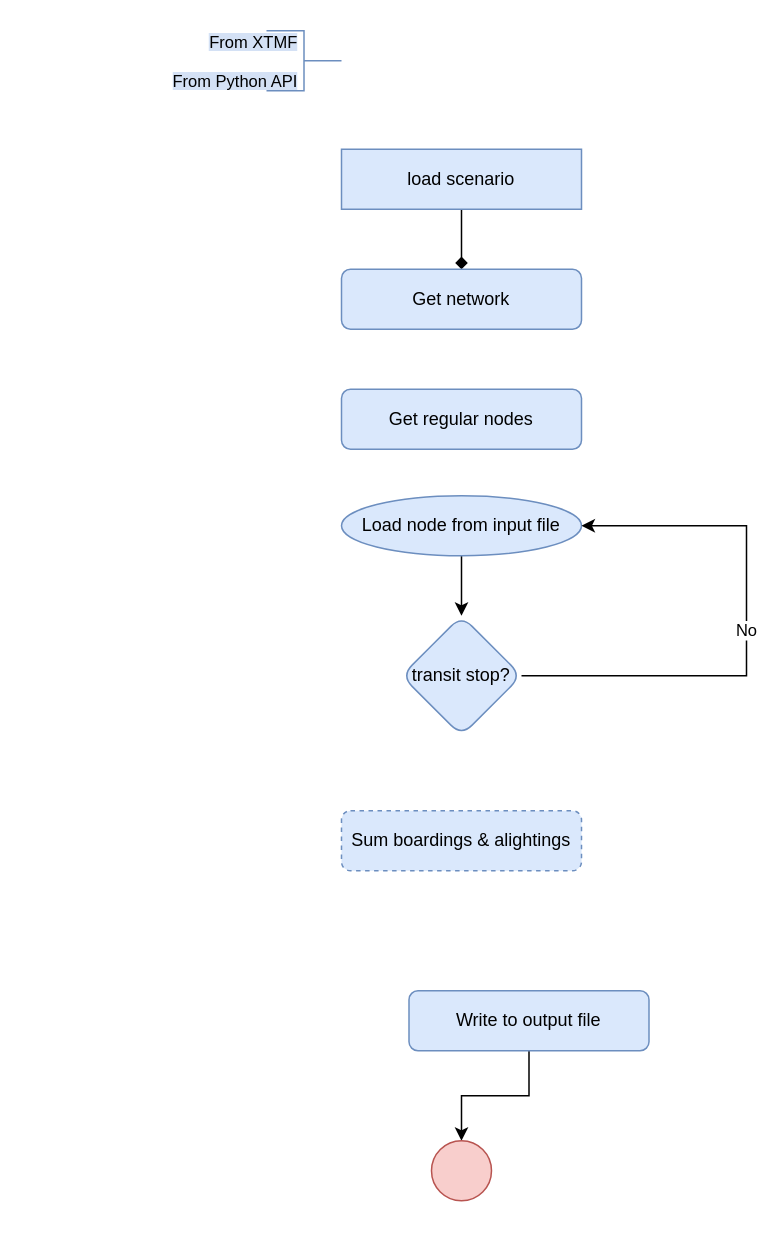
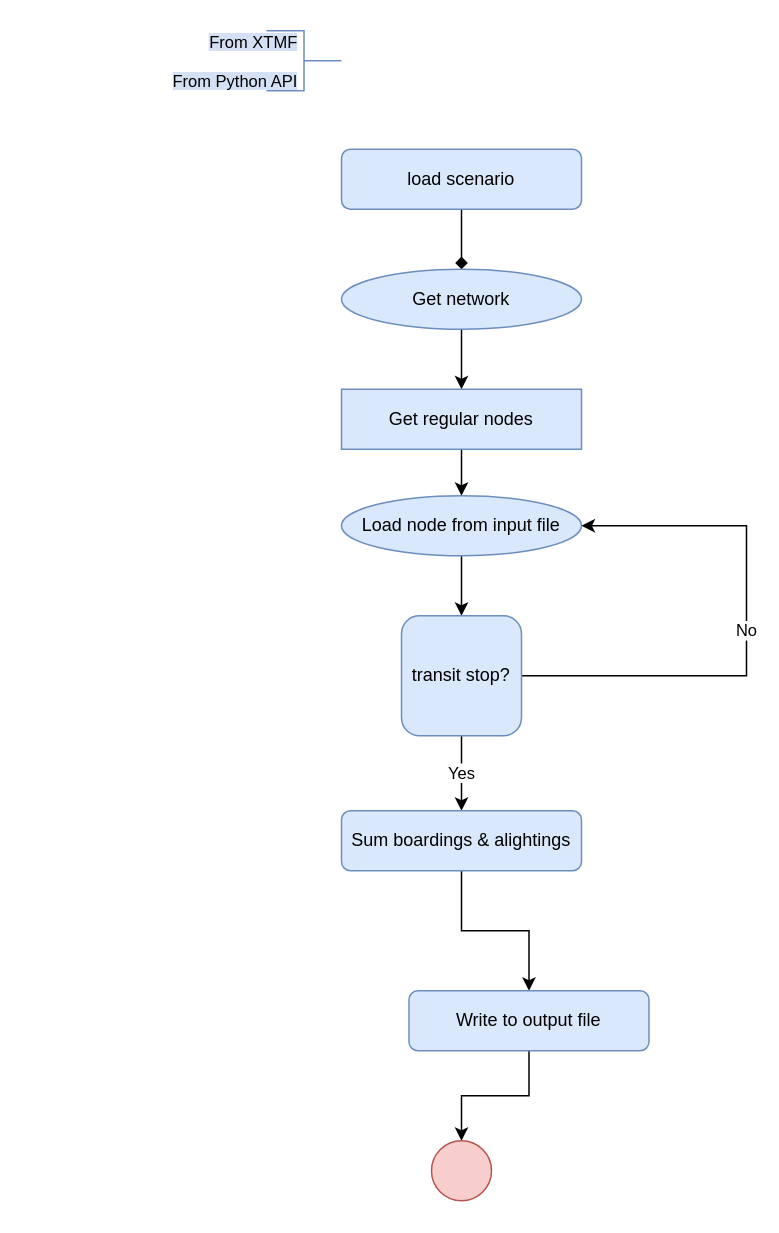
(461, 179) -> (461, 179)
(461, 299) -> (461, 299)
none -> (461, 354)
(461, 419) -> (461, 419)
none -> (461, 478)
(461, 676) -> (461, 676)
none -> (461, 768)
(461, 841) -> (461, 841)
none -> (489, 931)
